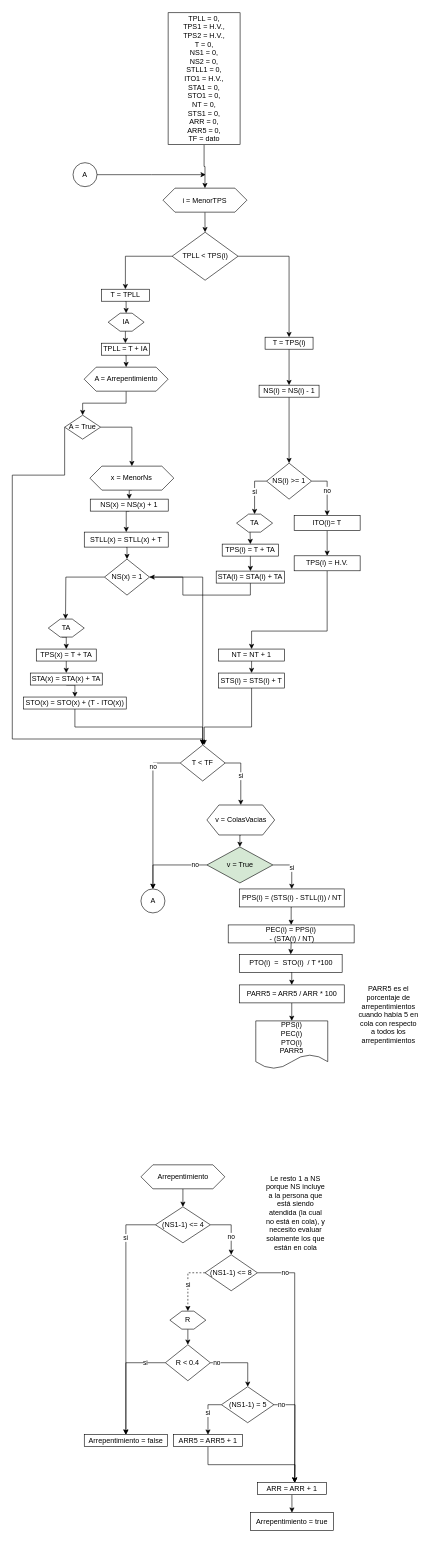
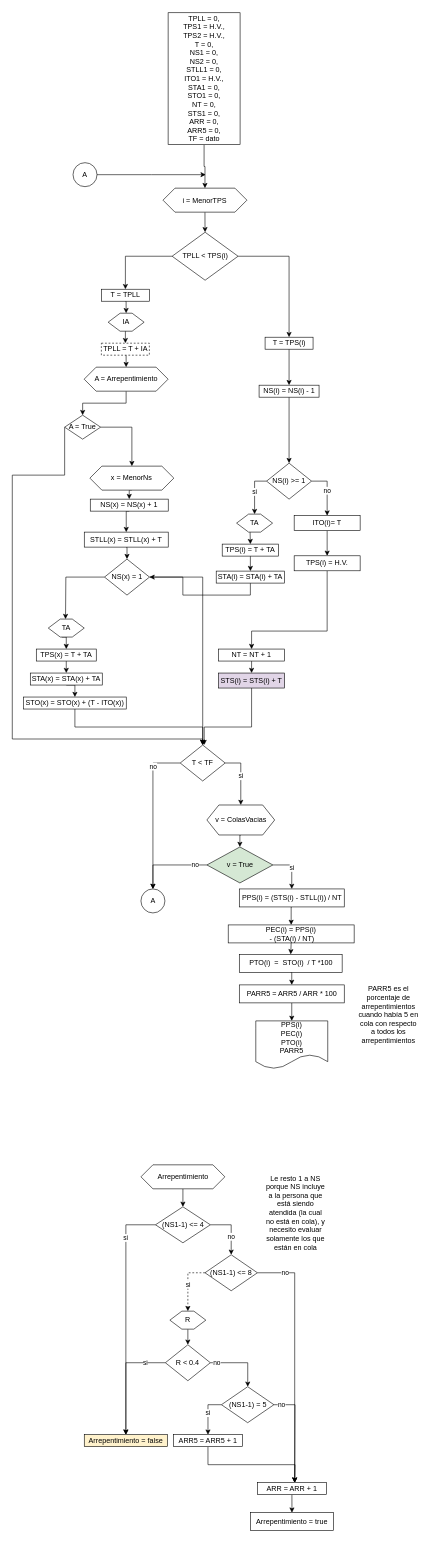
(125, 349) -> (125, 349)
(252, 680) -> (252, 680)
(126, 1441) -> (126, 1441)
